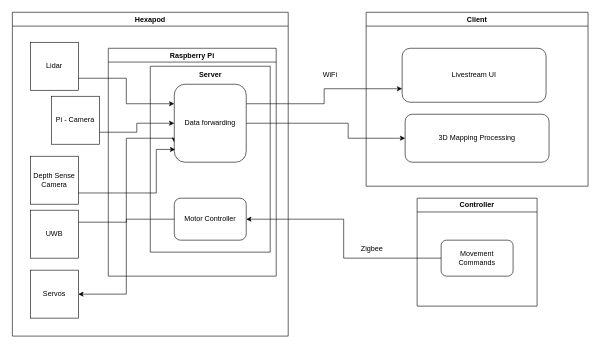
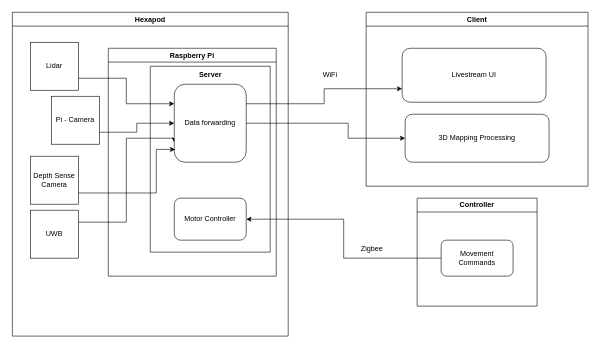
(126, 293) -> none
(54, 294) -> none
